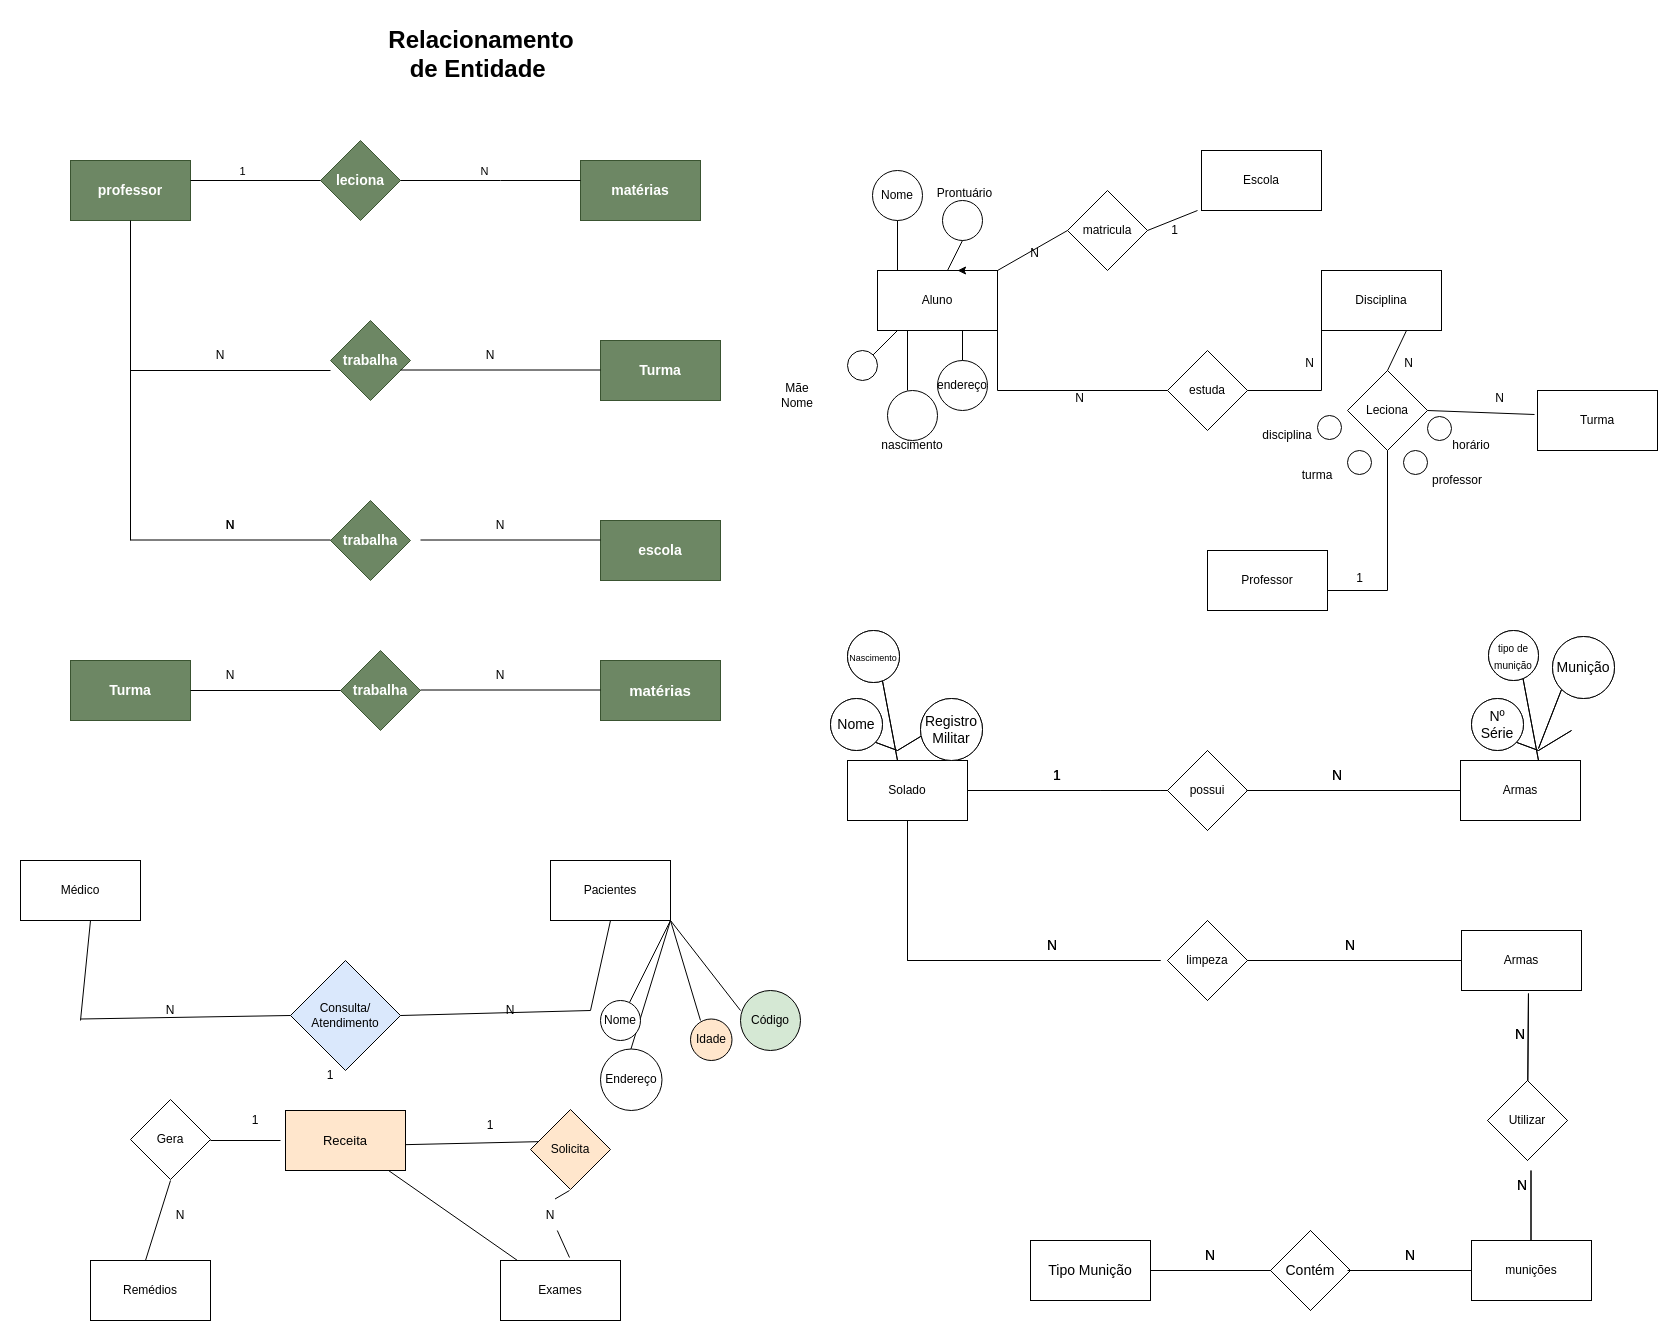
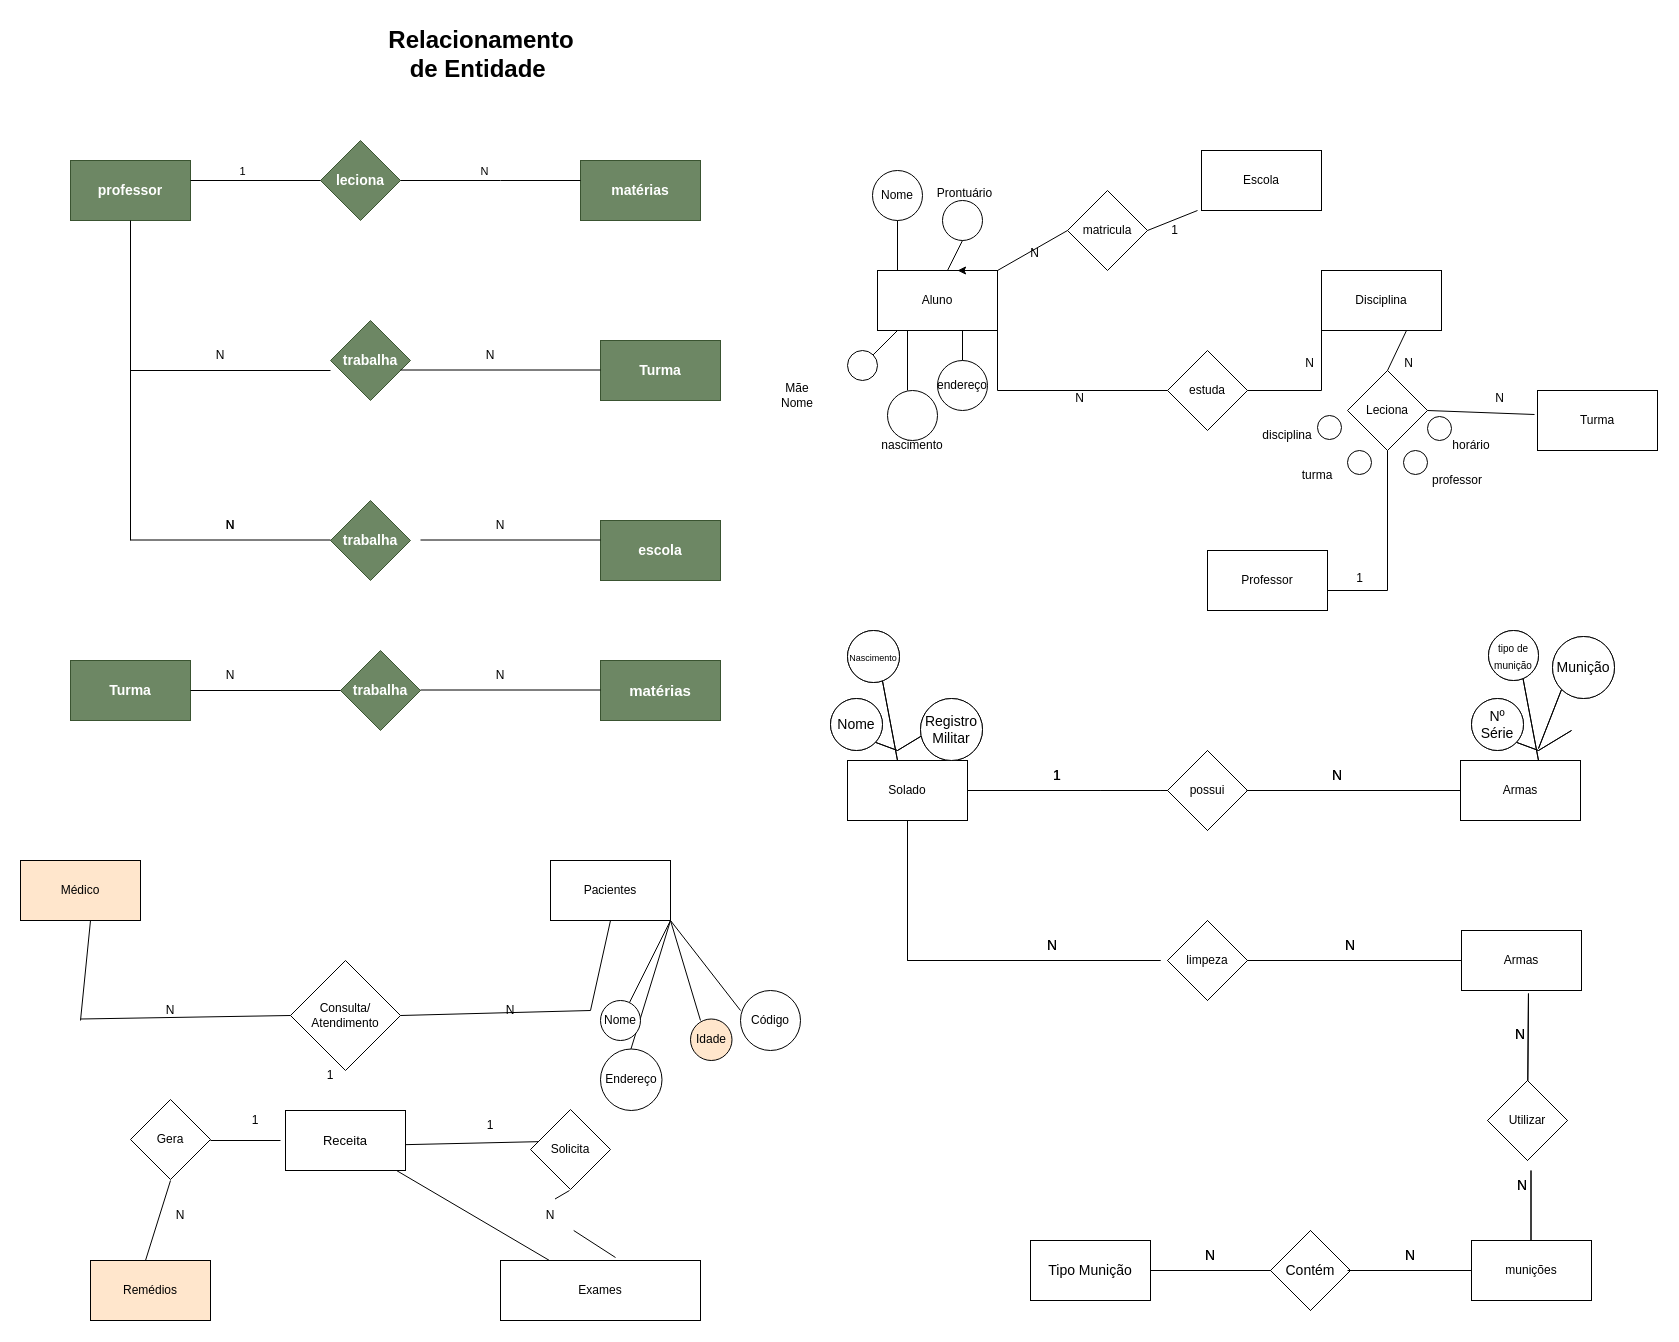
(81, 891) -> (81, 891)
(346, 1016) -> (346, 1016)
(771, 1021) -> (771, 1021)
(346, 1141) -> (346, 1141)
(571, 1150) -> (571, 1150)
(151, 1291) -> (151, 1291)
(561, 1291) -> (601, 1291)
